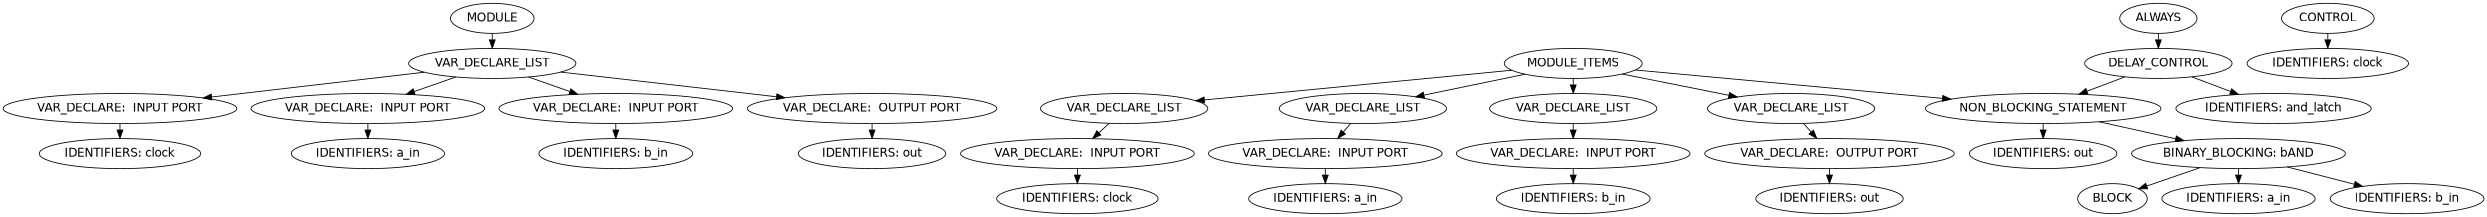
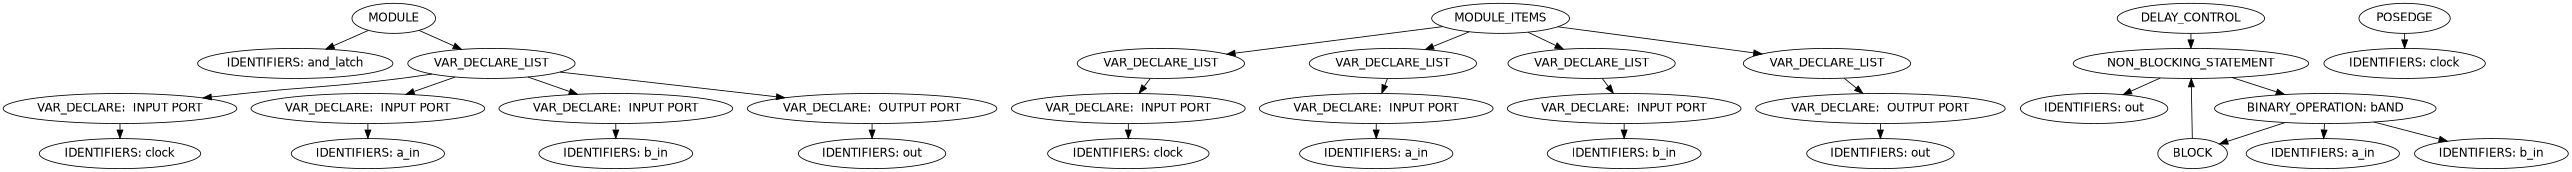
(2158, 18) -> none
(2328, 18) -> (2405, 18)
(1789, 84) -> (2192, 113)
(2211, 84) -> (351, 38)
(2238, 154) -> (2325, 109)
